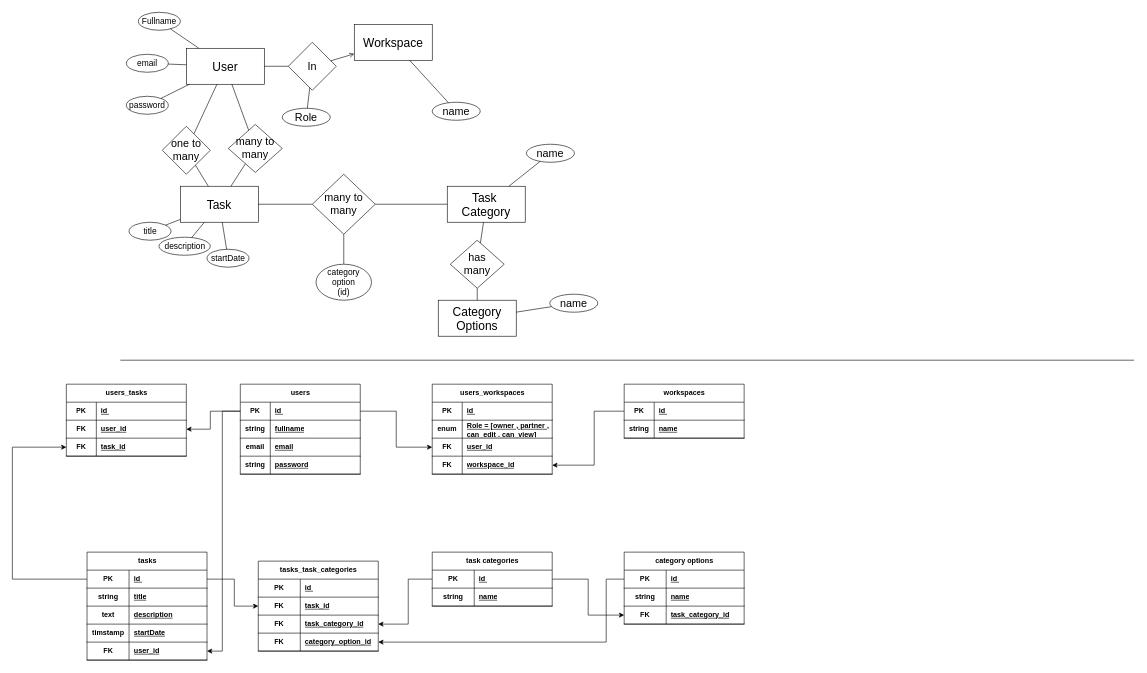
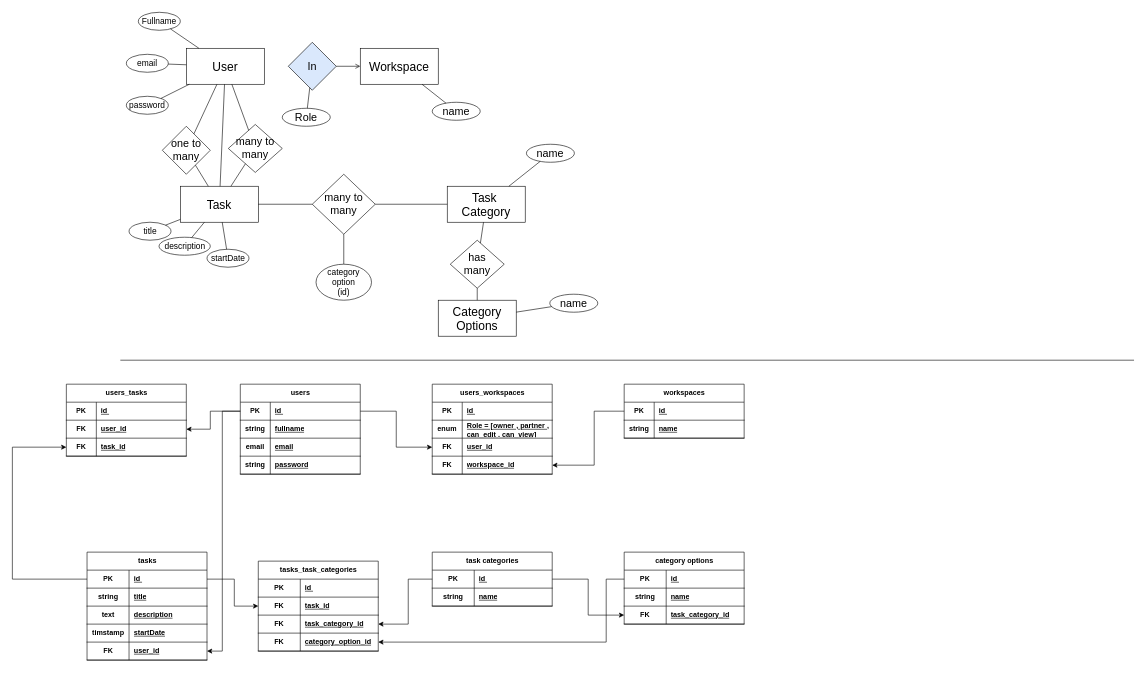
(393, 42) -> (399, 66)
(276, 66) -> (222, 135)
(312, 66) -> (312, 66)
